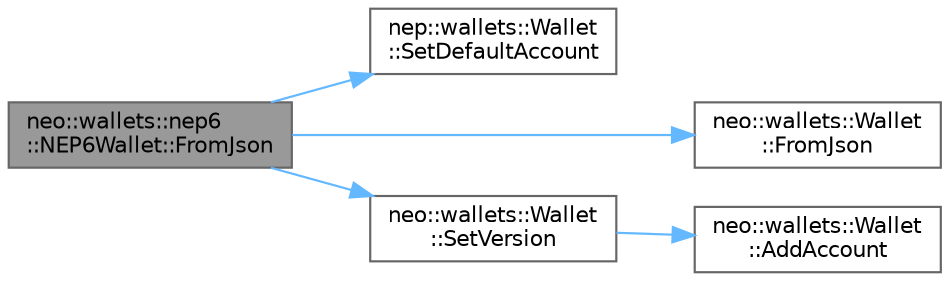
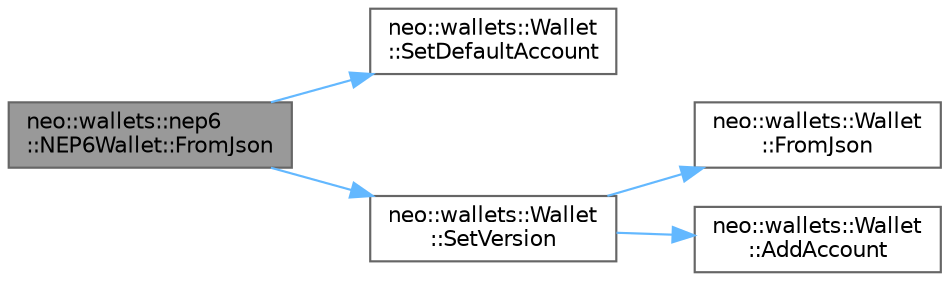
(493, 41) -> (493, 41)
(482, 135) -> (645, 185)
